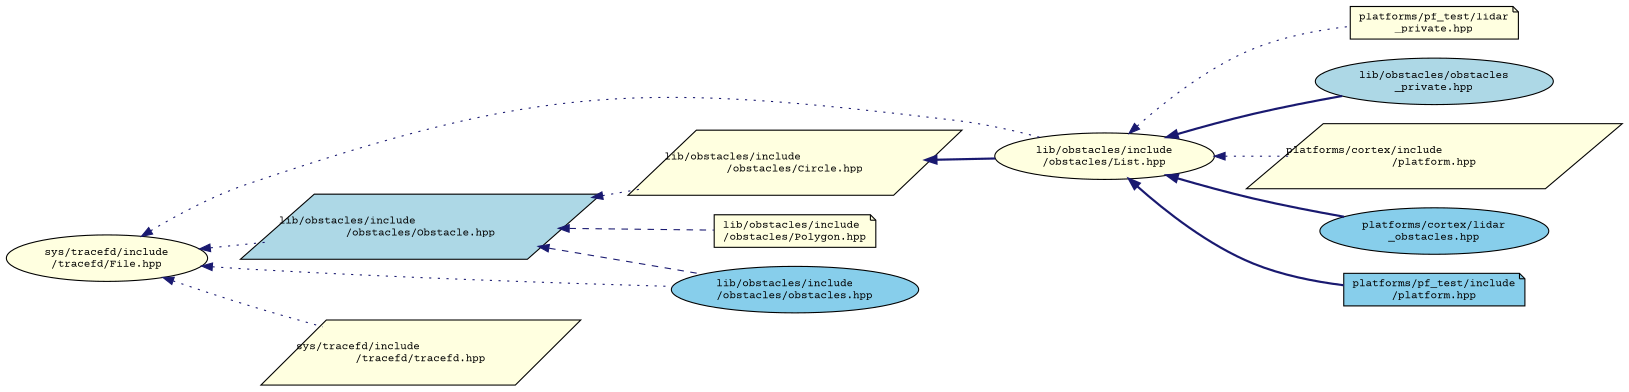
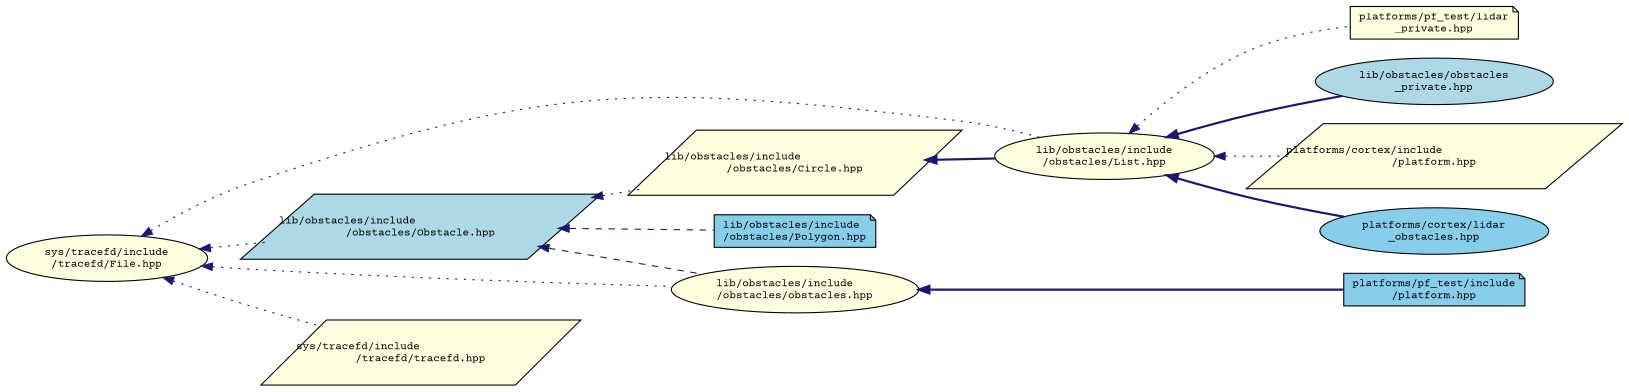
(795, 231) -> (795, 231)
(1232, 254) -> (1137, 290)
(795, 290) -> (795, 290)
